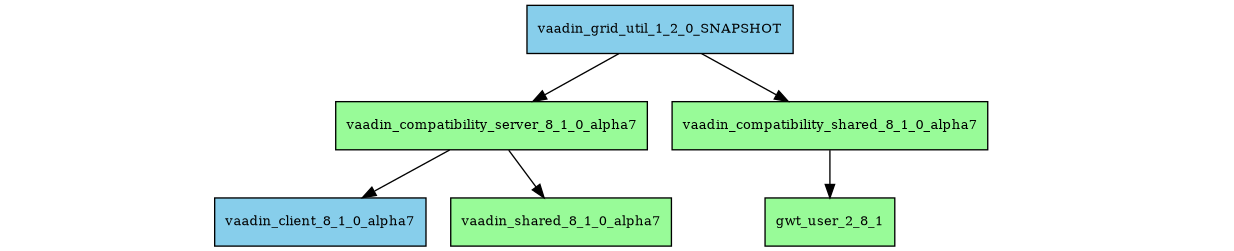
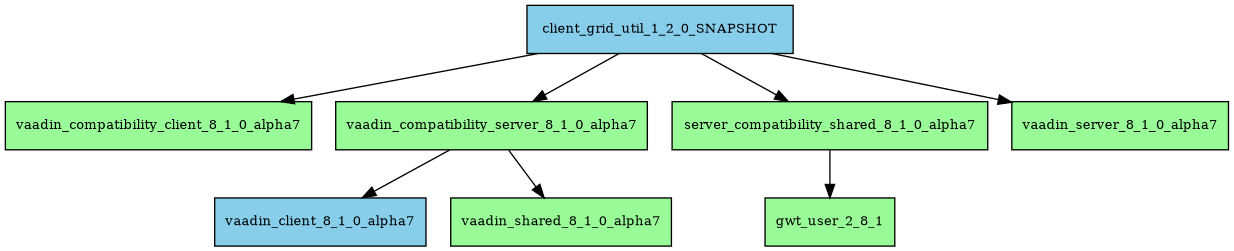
(660, 29) -> (660, 29)
none -> (158, 126)
(830, 126) -> (830, 126)
none -> (1120, 126)
